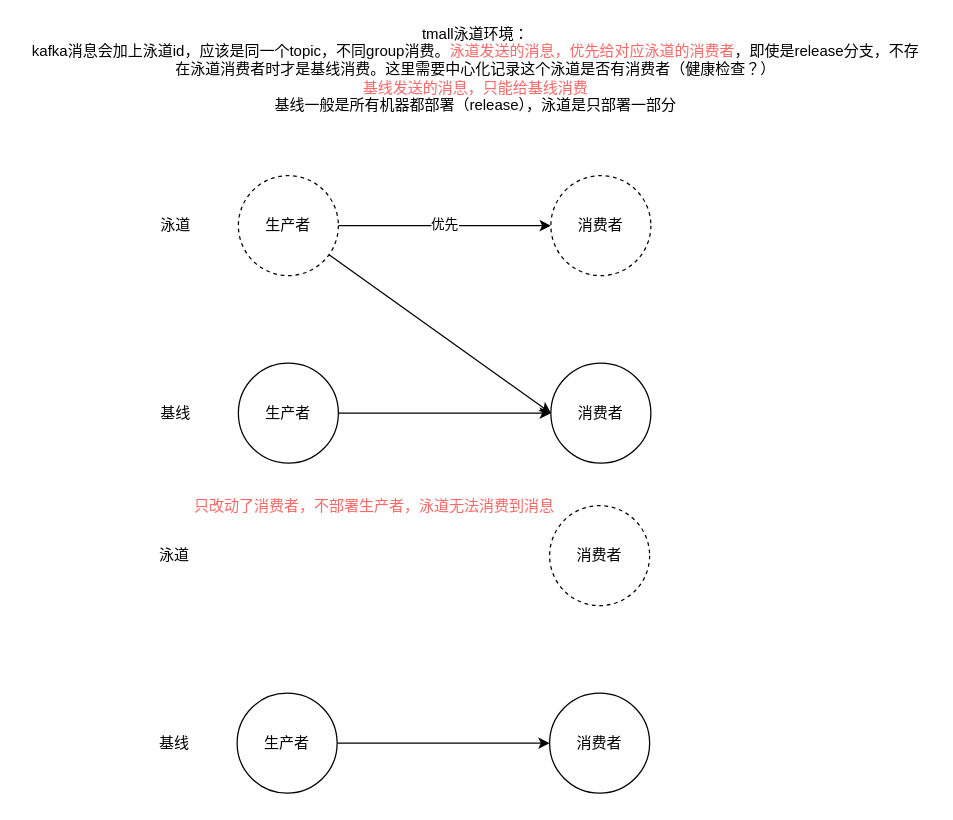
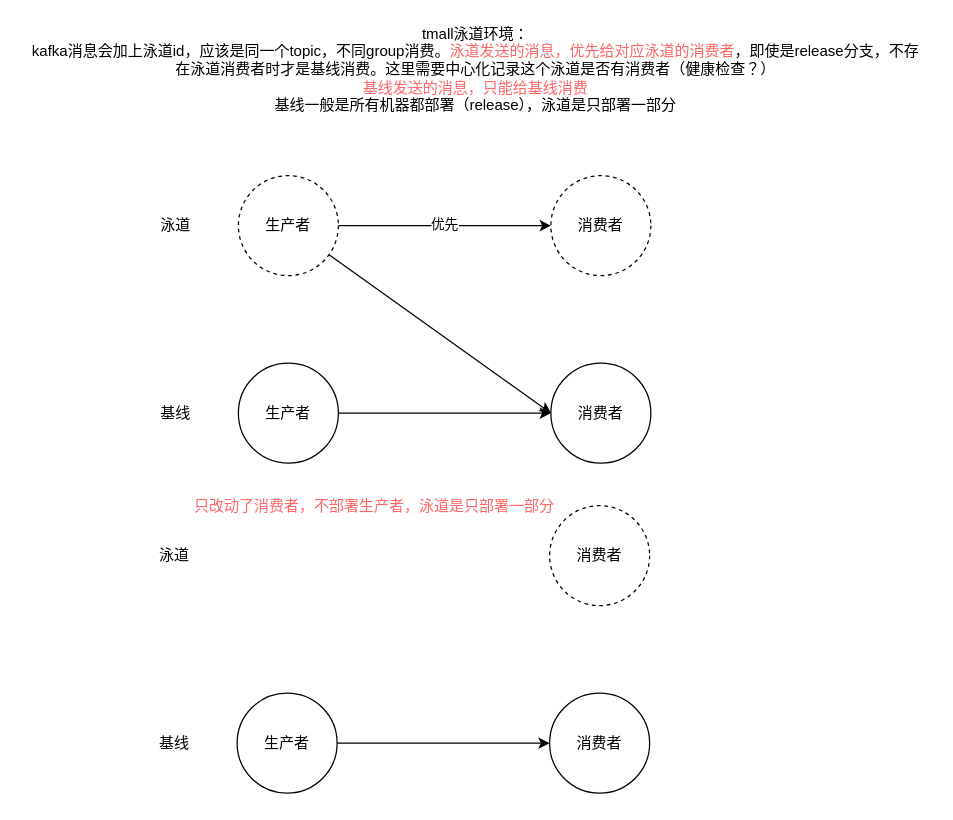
(374, 507) -> (374, 507)
